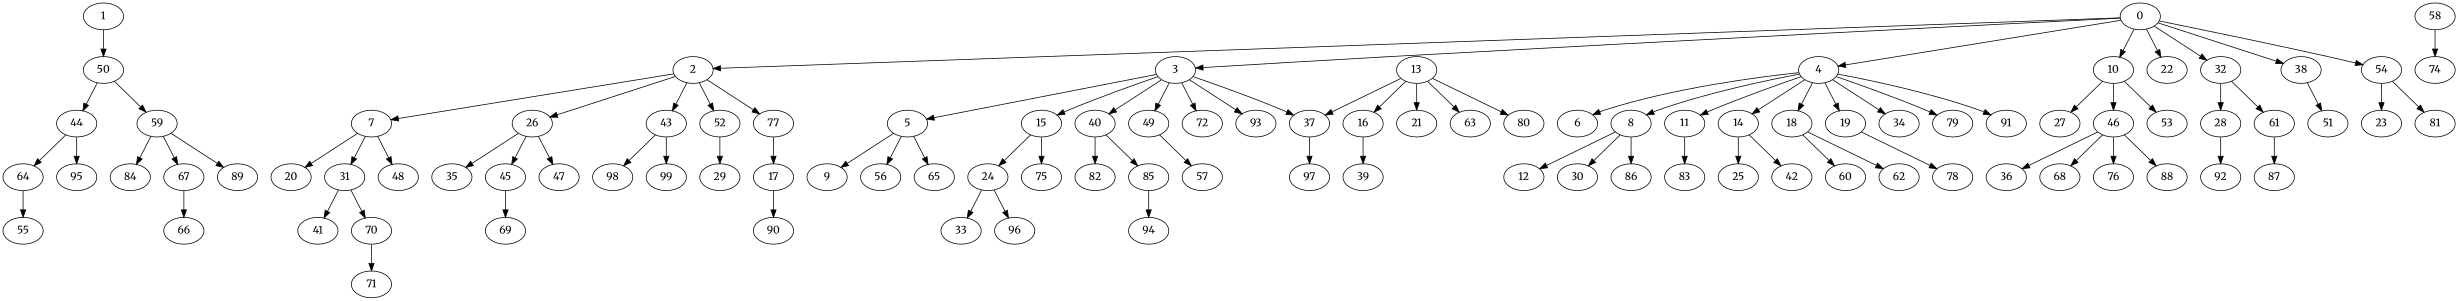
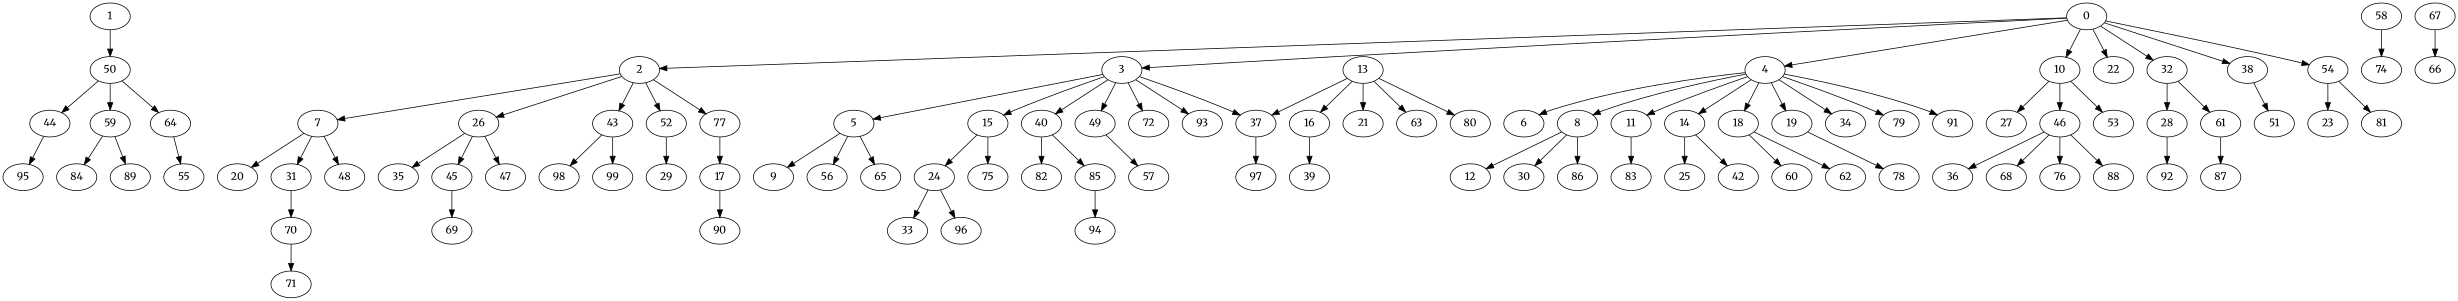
(169, 147) -> none
(53, 148) -> (137, 94)
(318, 231) -> none
